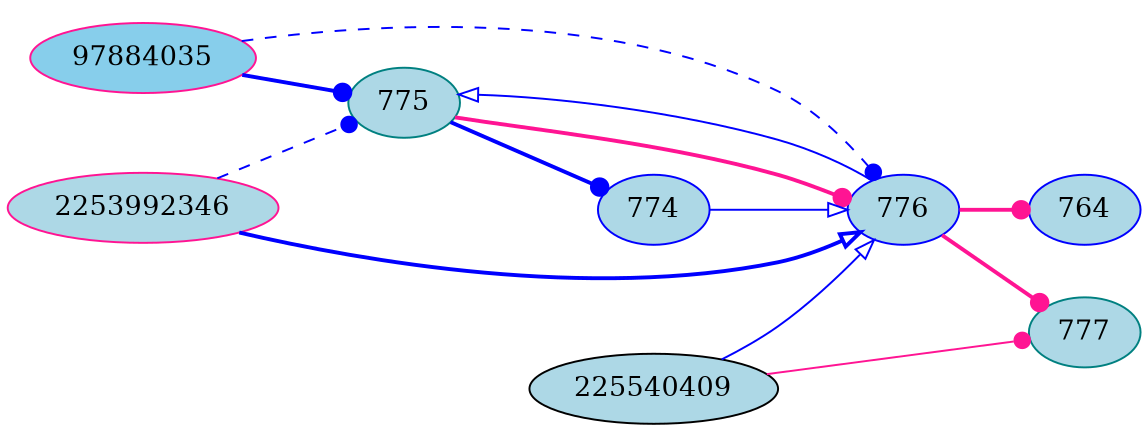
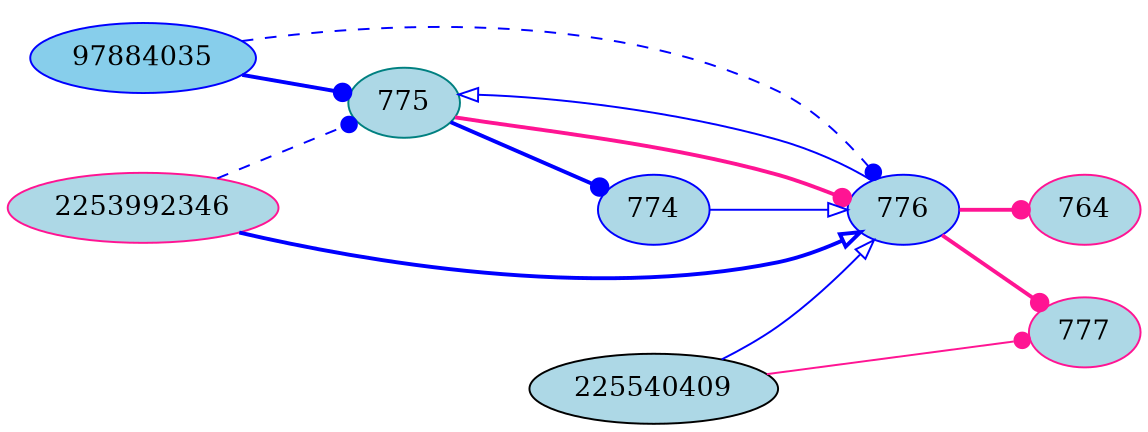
(143, 58) -> (143, 58)
(1085, 210) -> (1085, 210)
(1085, 332) -> (1085, 332)
